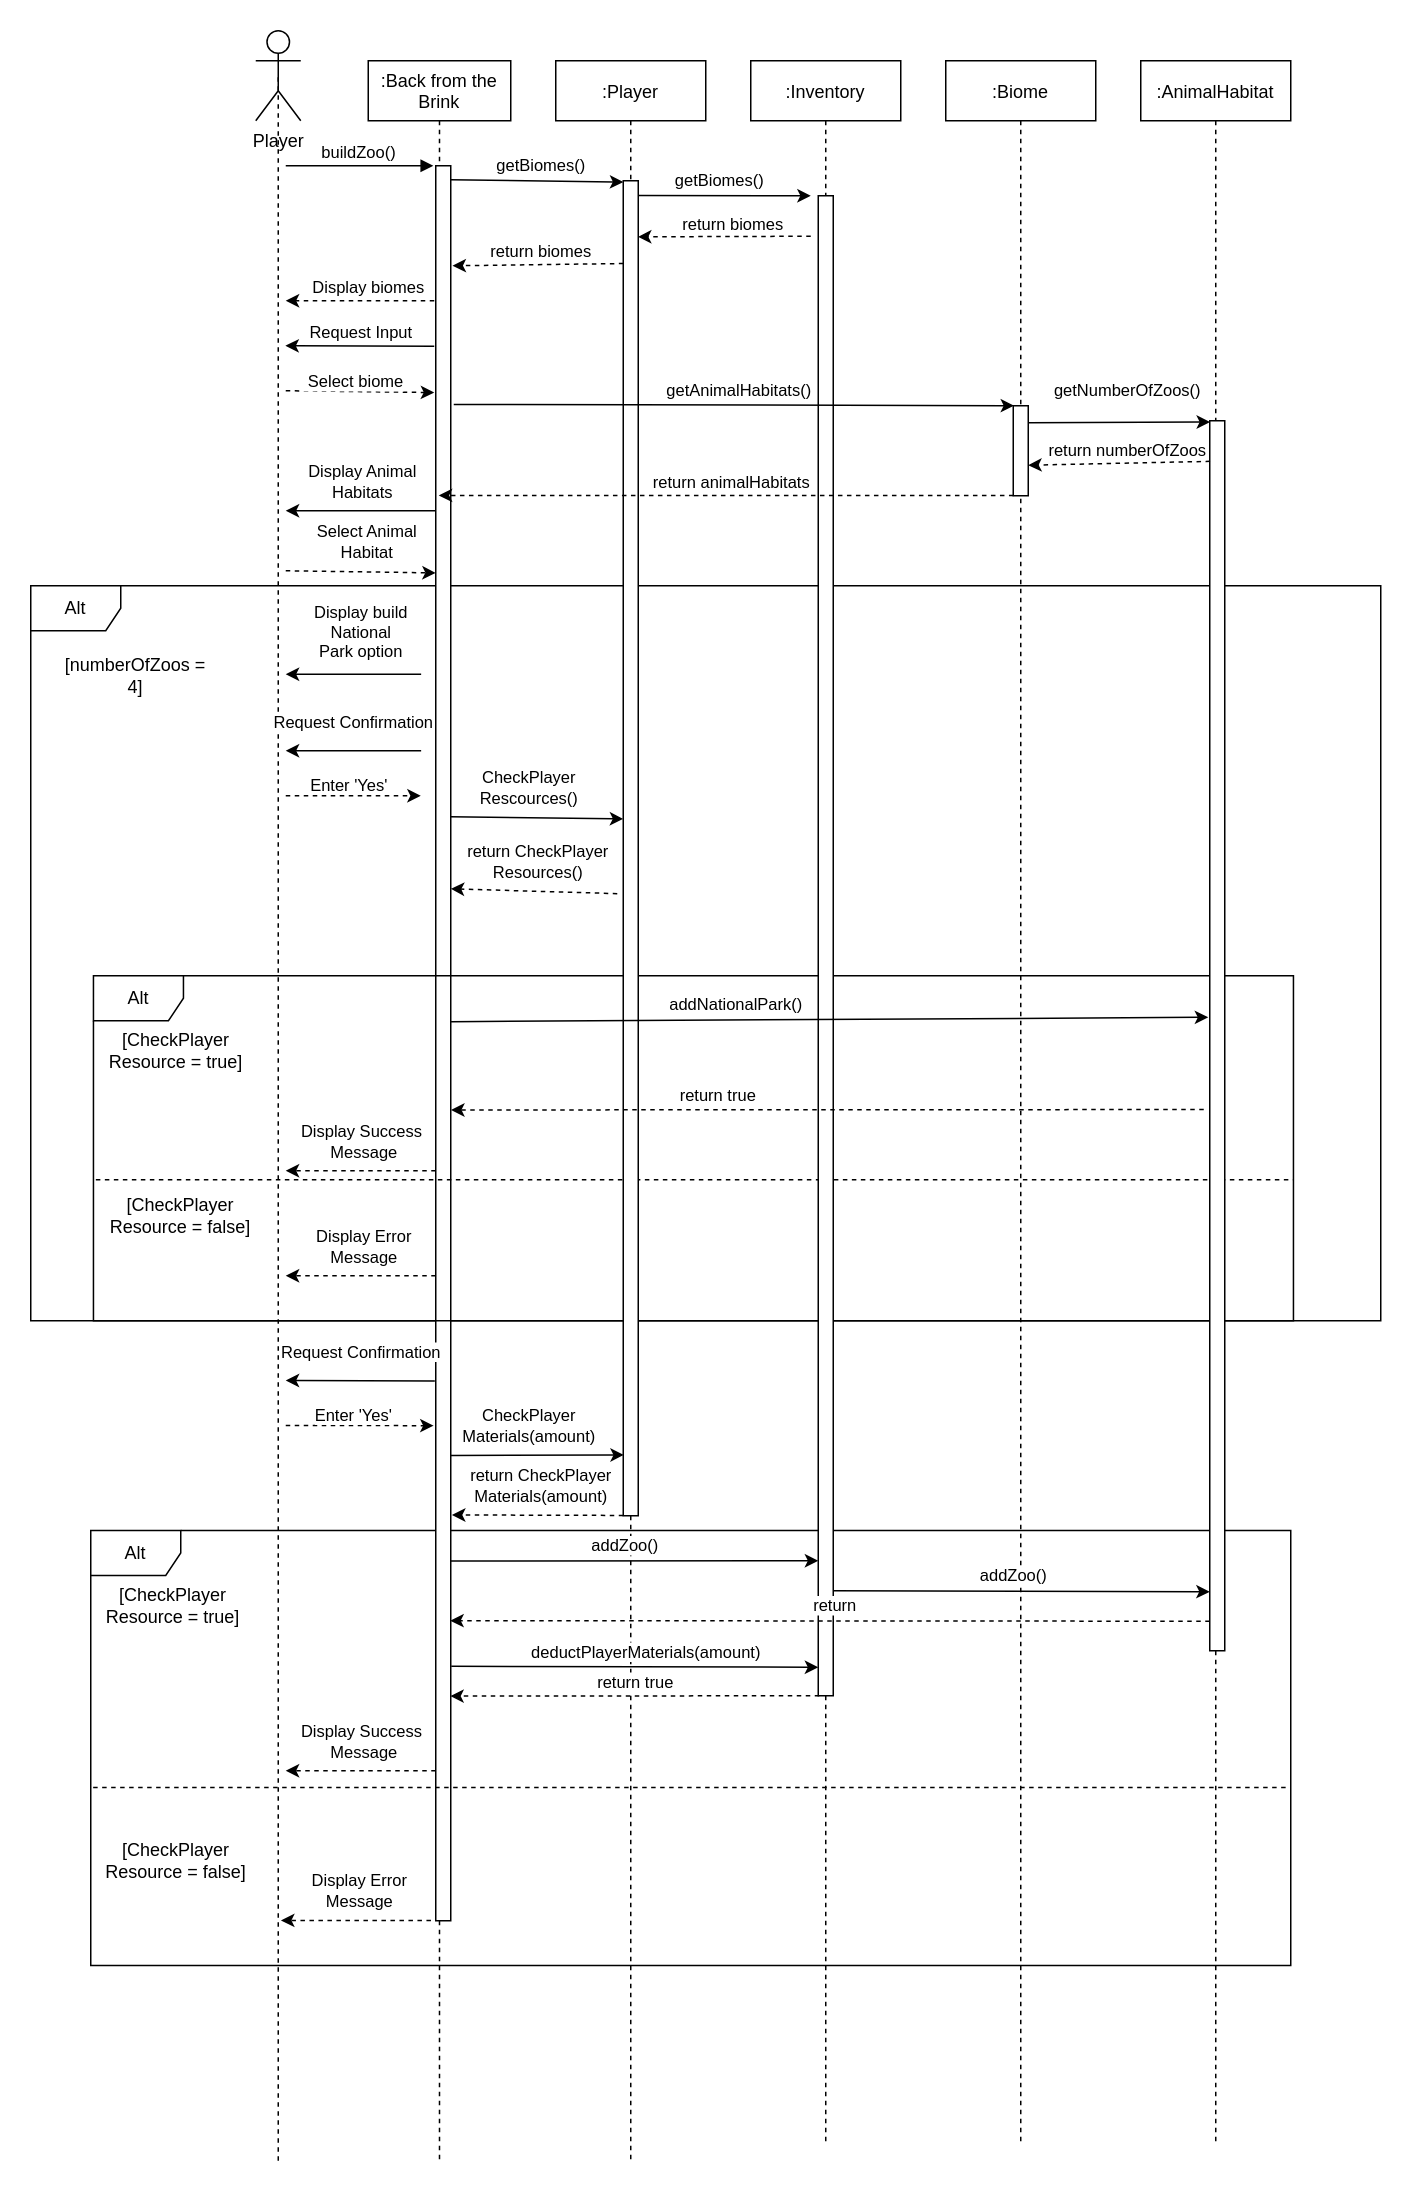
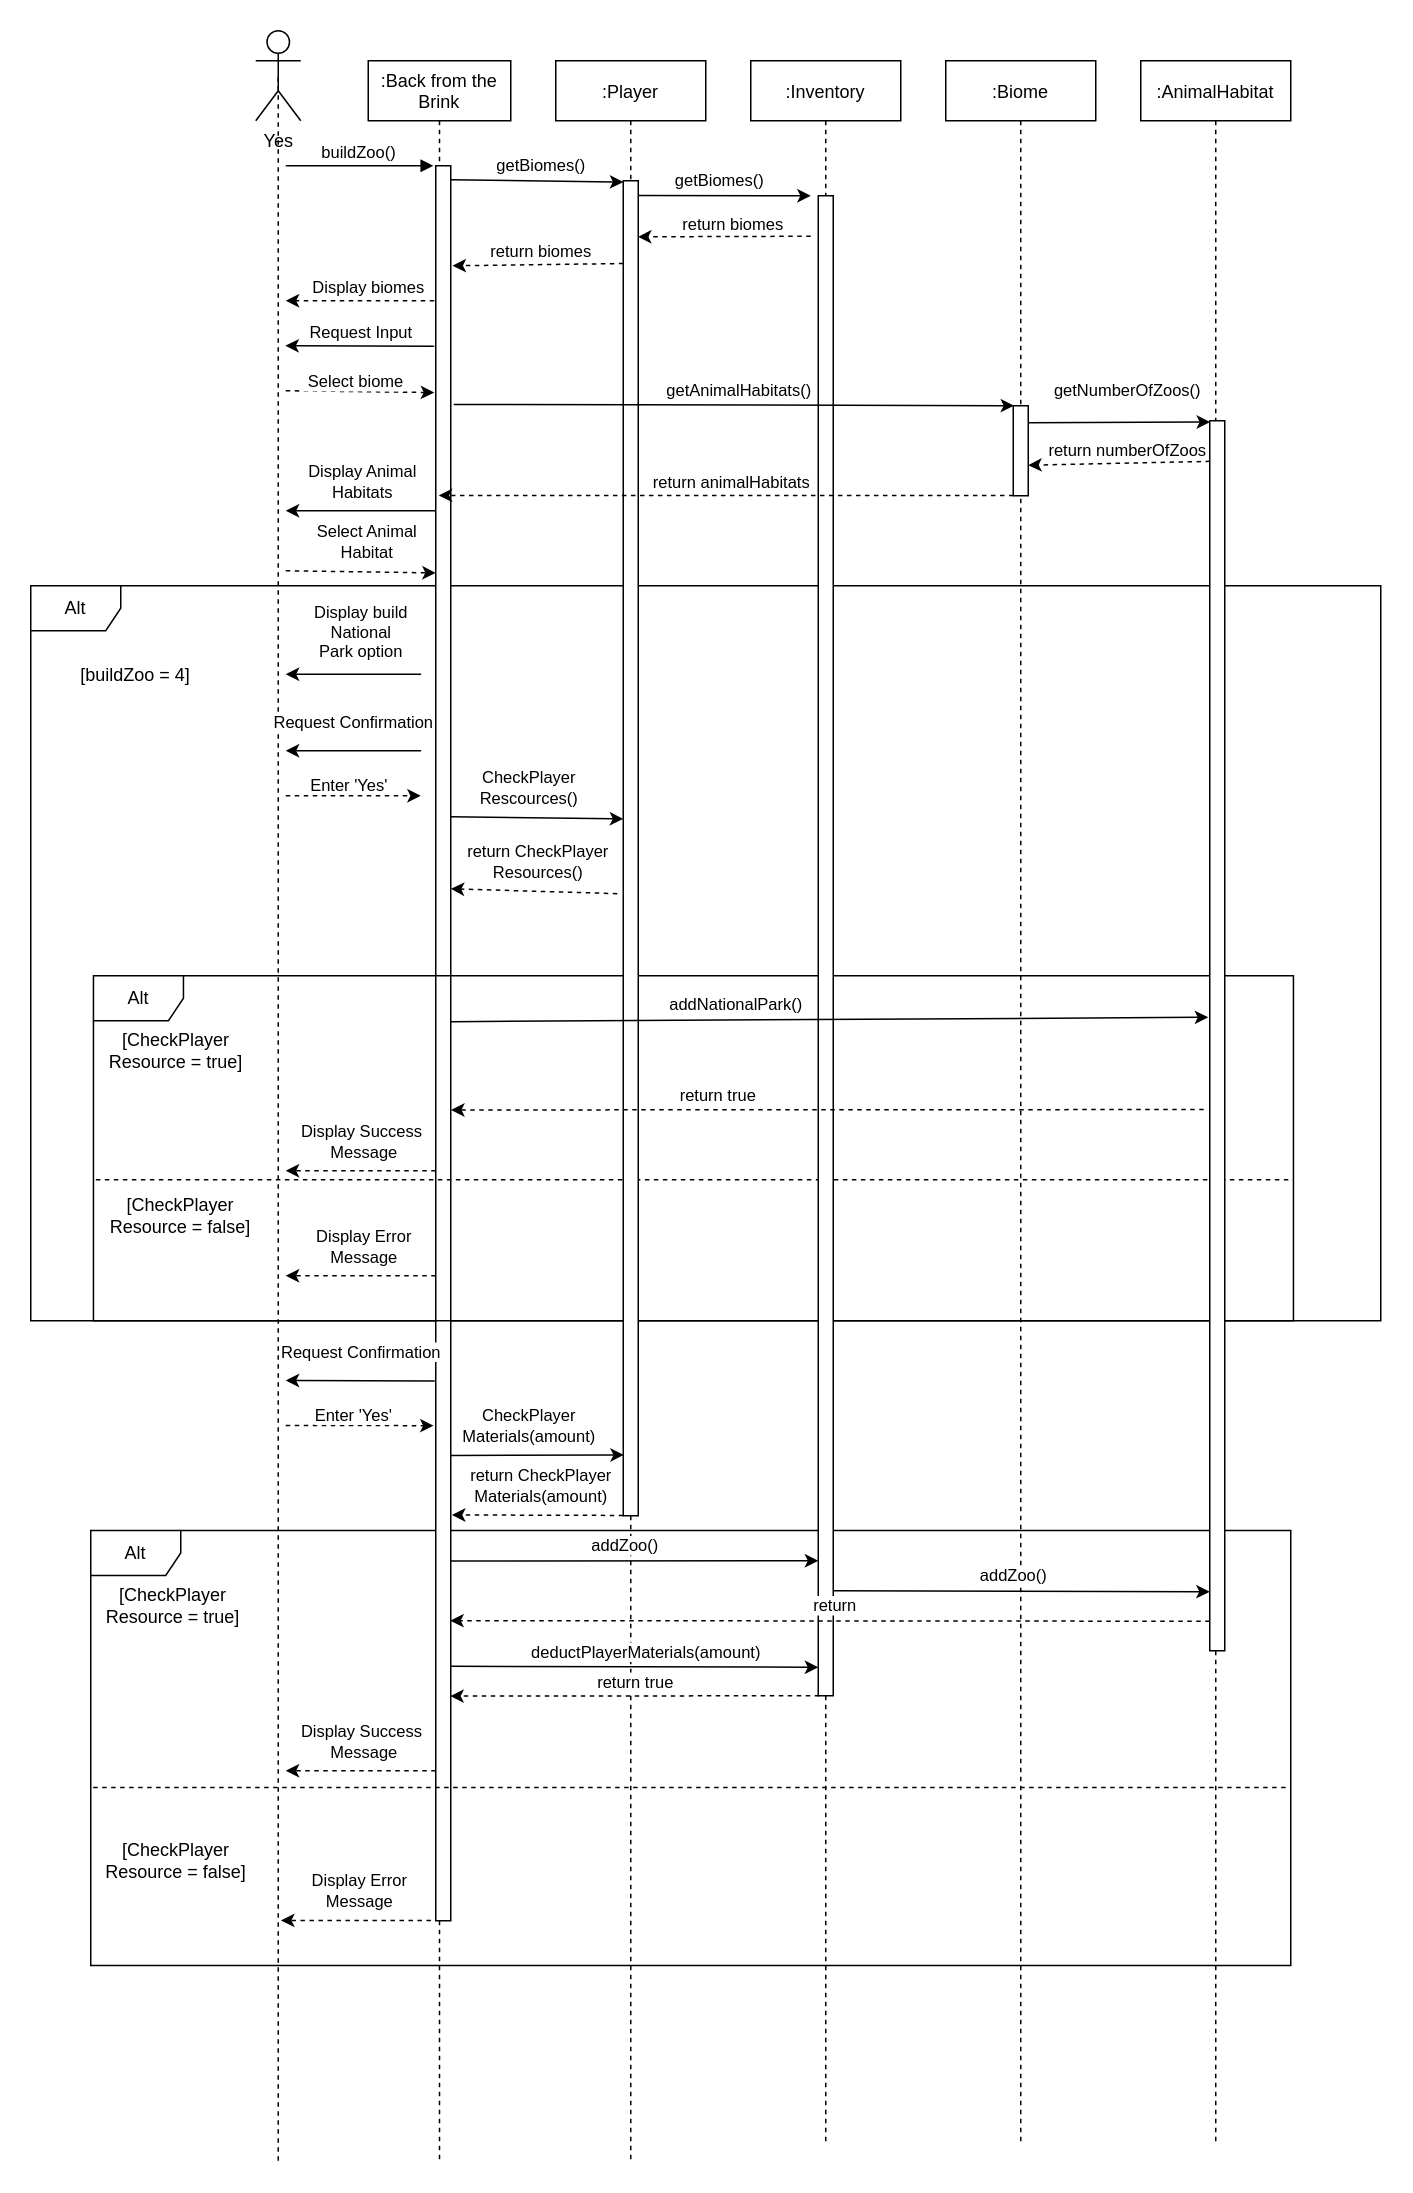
(279, 142) -> (279, 142)
(136, 676) -> (136, 676)
